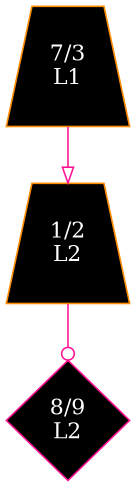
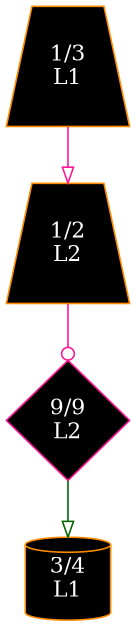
(68, 66) -> (68, 66)
(68, 420) -> (68, 420)
none -> (68, 579)
